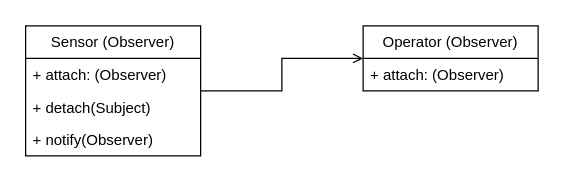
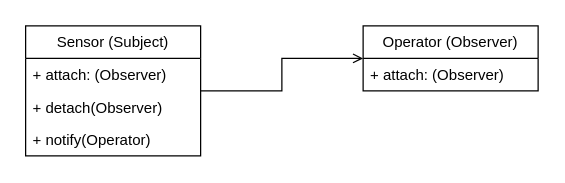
(113, 42) -> (113, 42)
(103, 108) -> (107, 108)
(105, 141) -> (105, 141)
